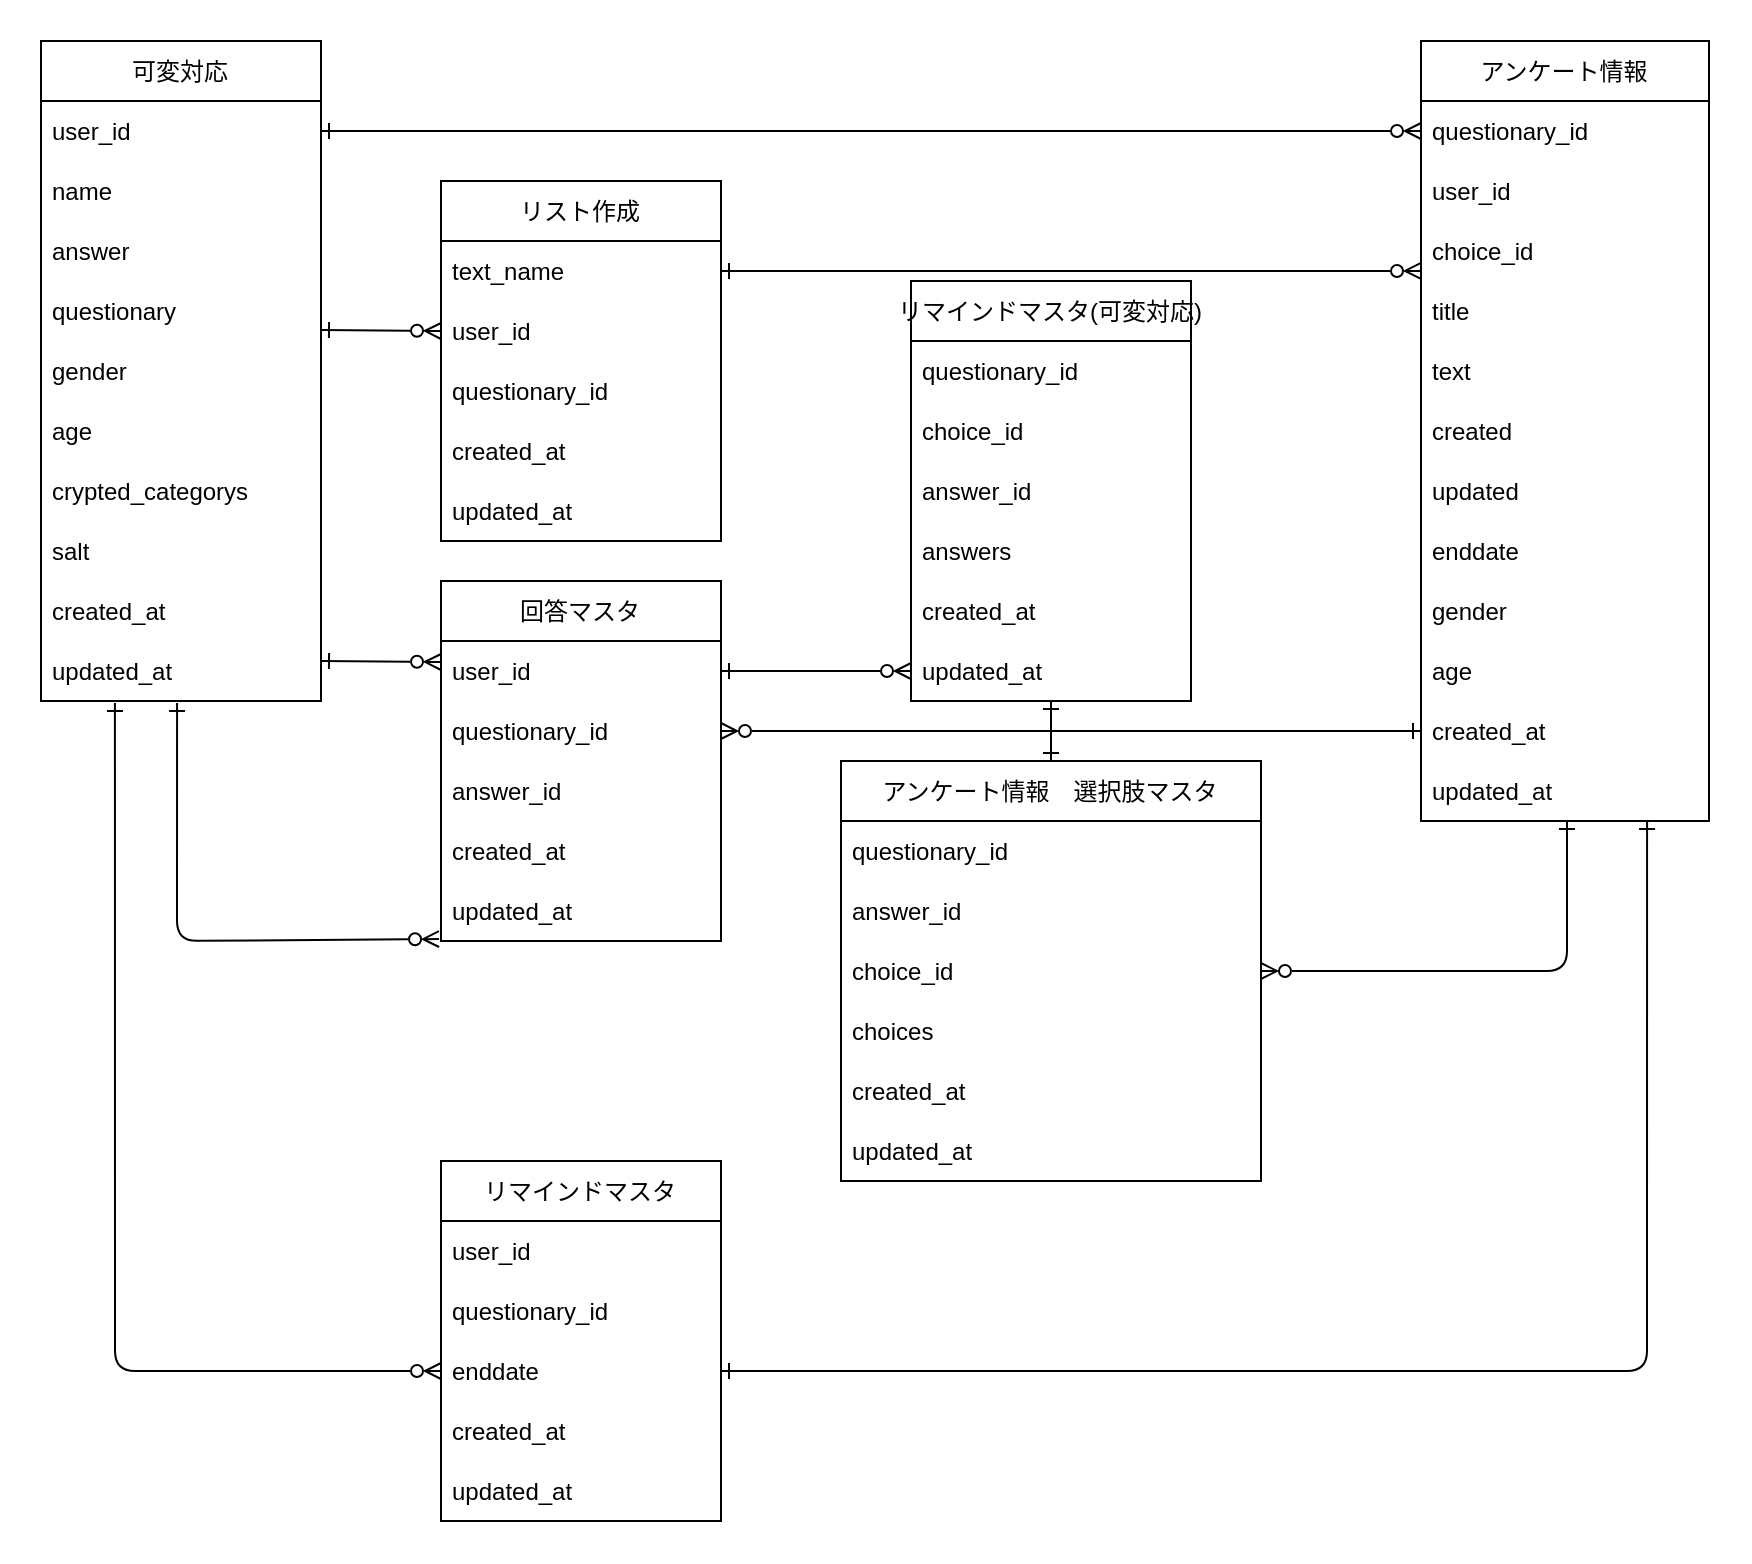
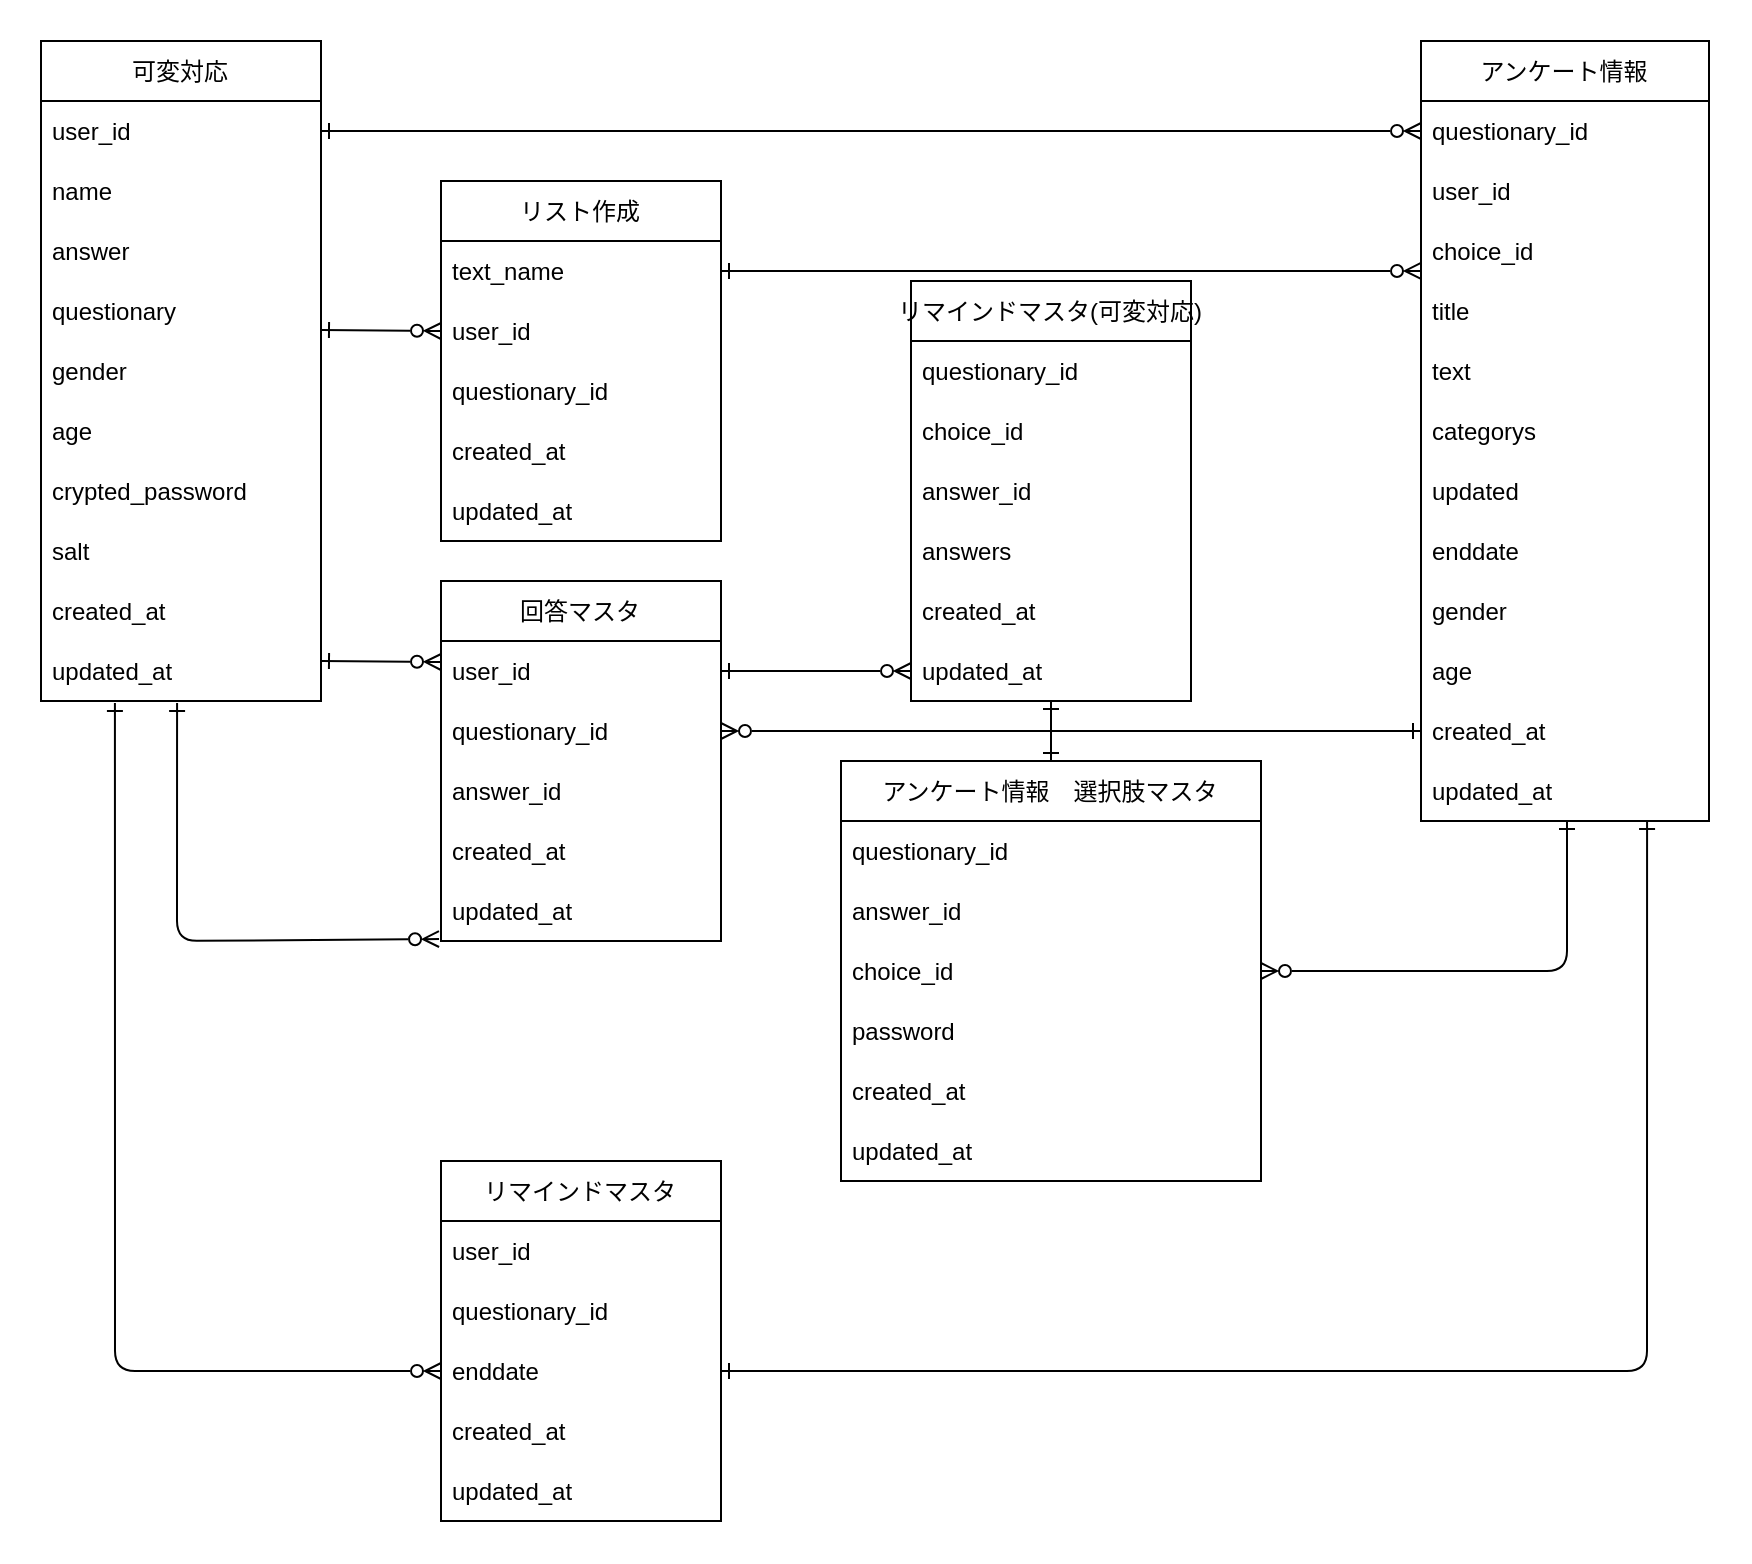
(1479, 432) -> (1492, 432)
(166, 492) -> (160, 492)
(896, 1032) -> (906, 1032)
